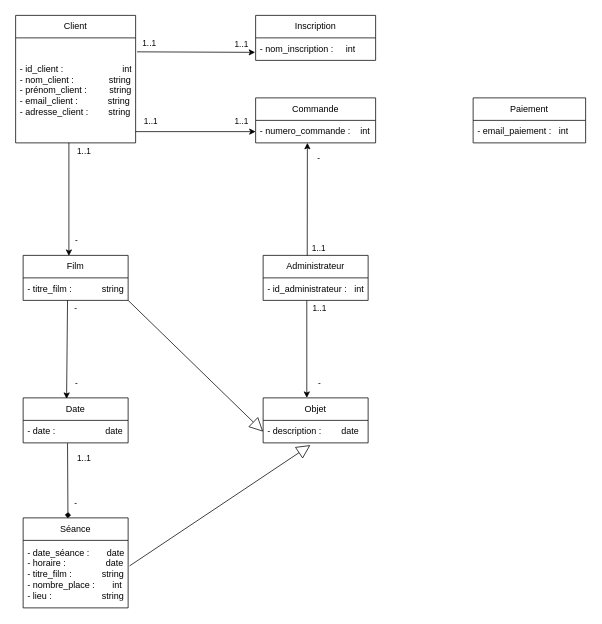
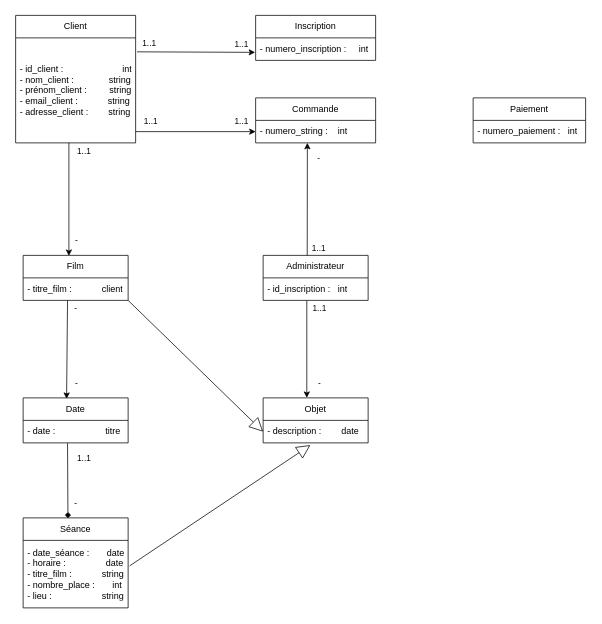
(316, 49) -> (316, 49)
(316, 132) -> (312, 132)
(528, 132) -> (530, 132)
(76, 289) -> (76, 289)
(316, 289) -> (316, 289)
(76, 432) -> (76, 432)
